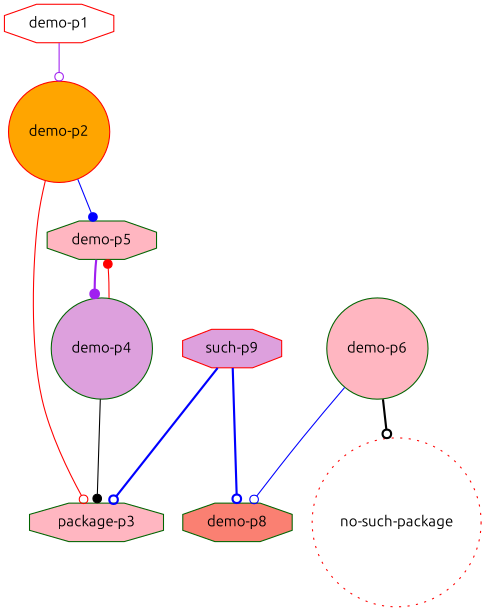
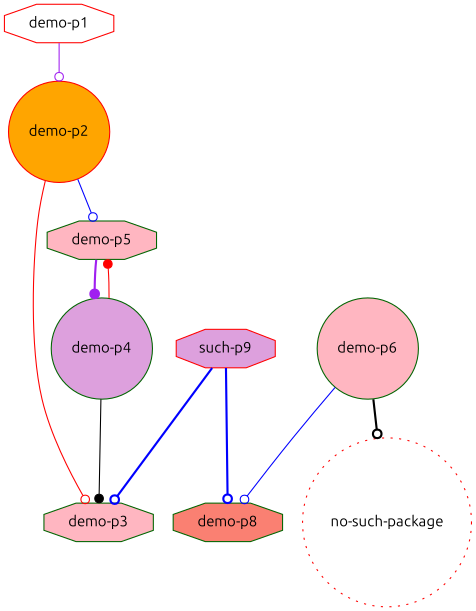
(85, 196) -> (85, 196)
(97, 522) -> (99, 522)
